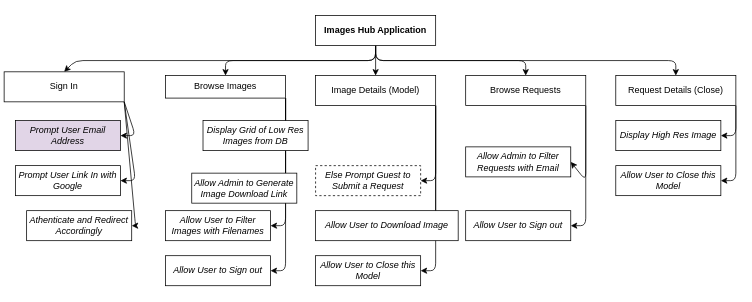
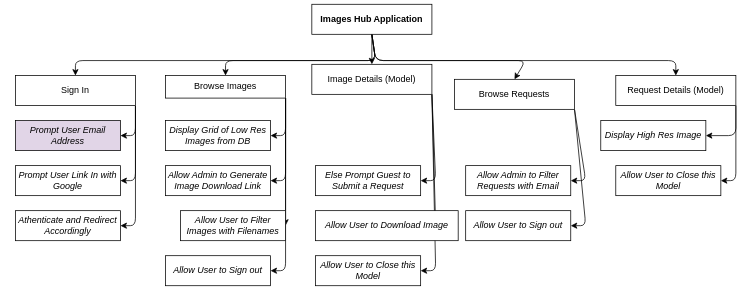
(375, 30) -> (372, 19)
(64, 87) -> (75, 90)
(375, 90) -> (372, 79)
(525, 90) -> (514, 94)
(675, 90) -> (675, 90)
(255, 135) -> (218, 135)
(668, 135) -> (653, 135)
(518, 162) -> (518, 180)
(368, 180) -> (368, 180)
(244, 188) -> (218, 180)
(79, 225) -> (68, 225)
(218, 225) -> (233, 225)
